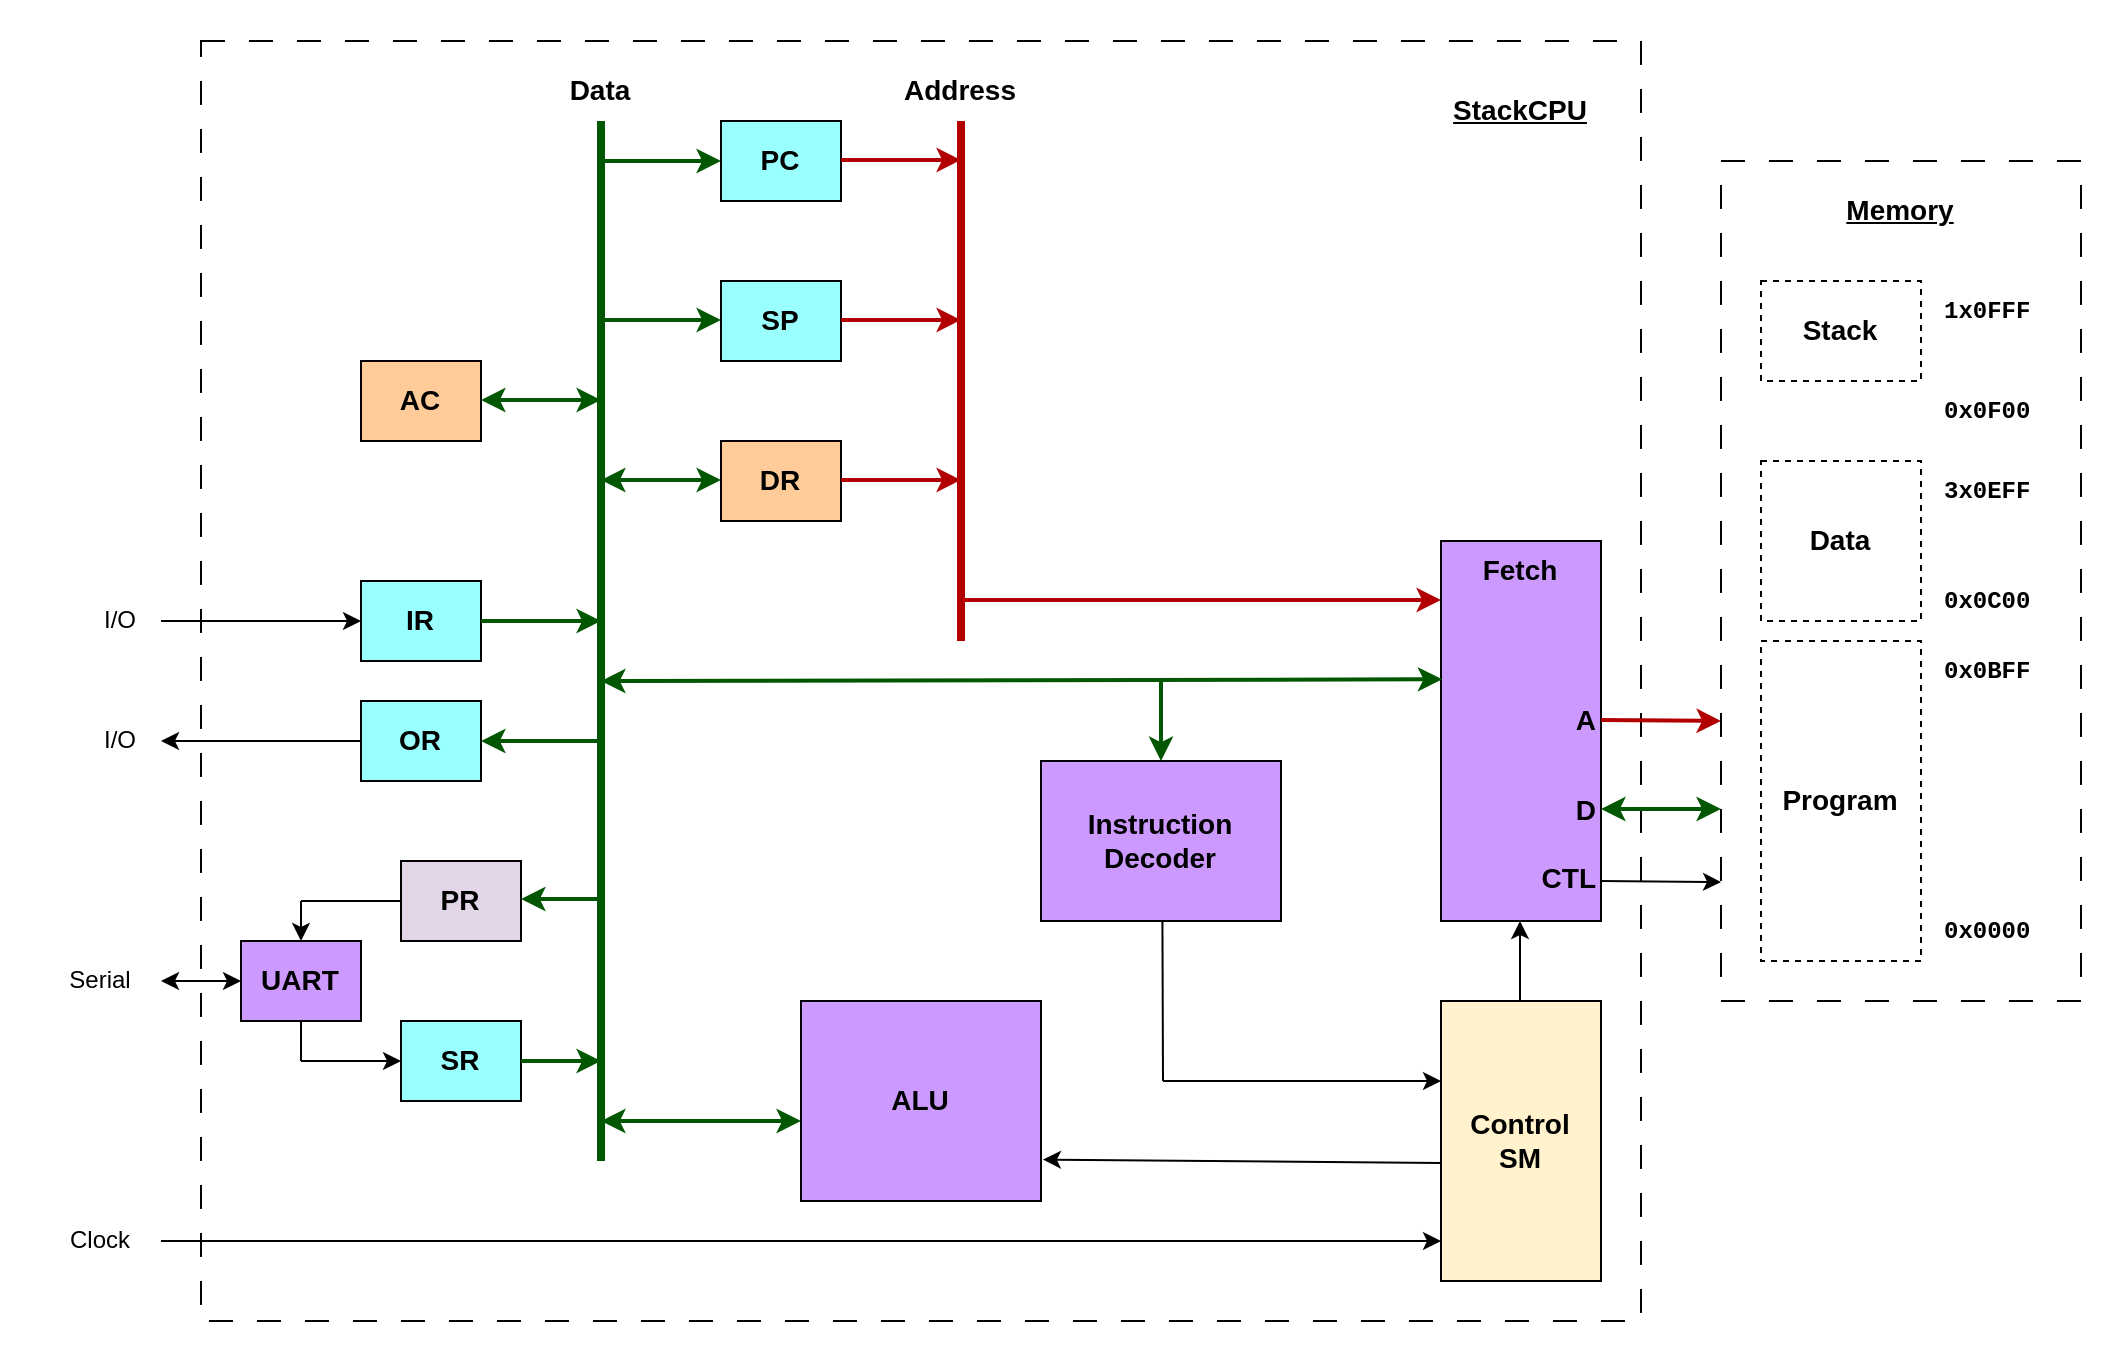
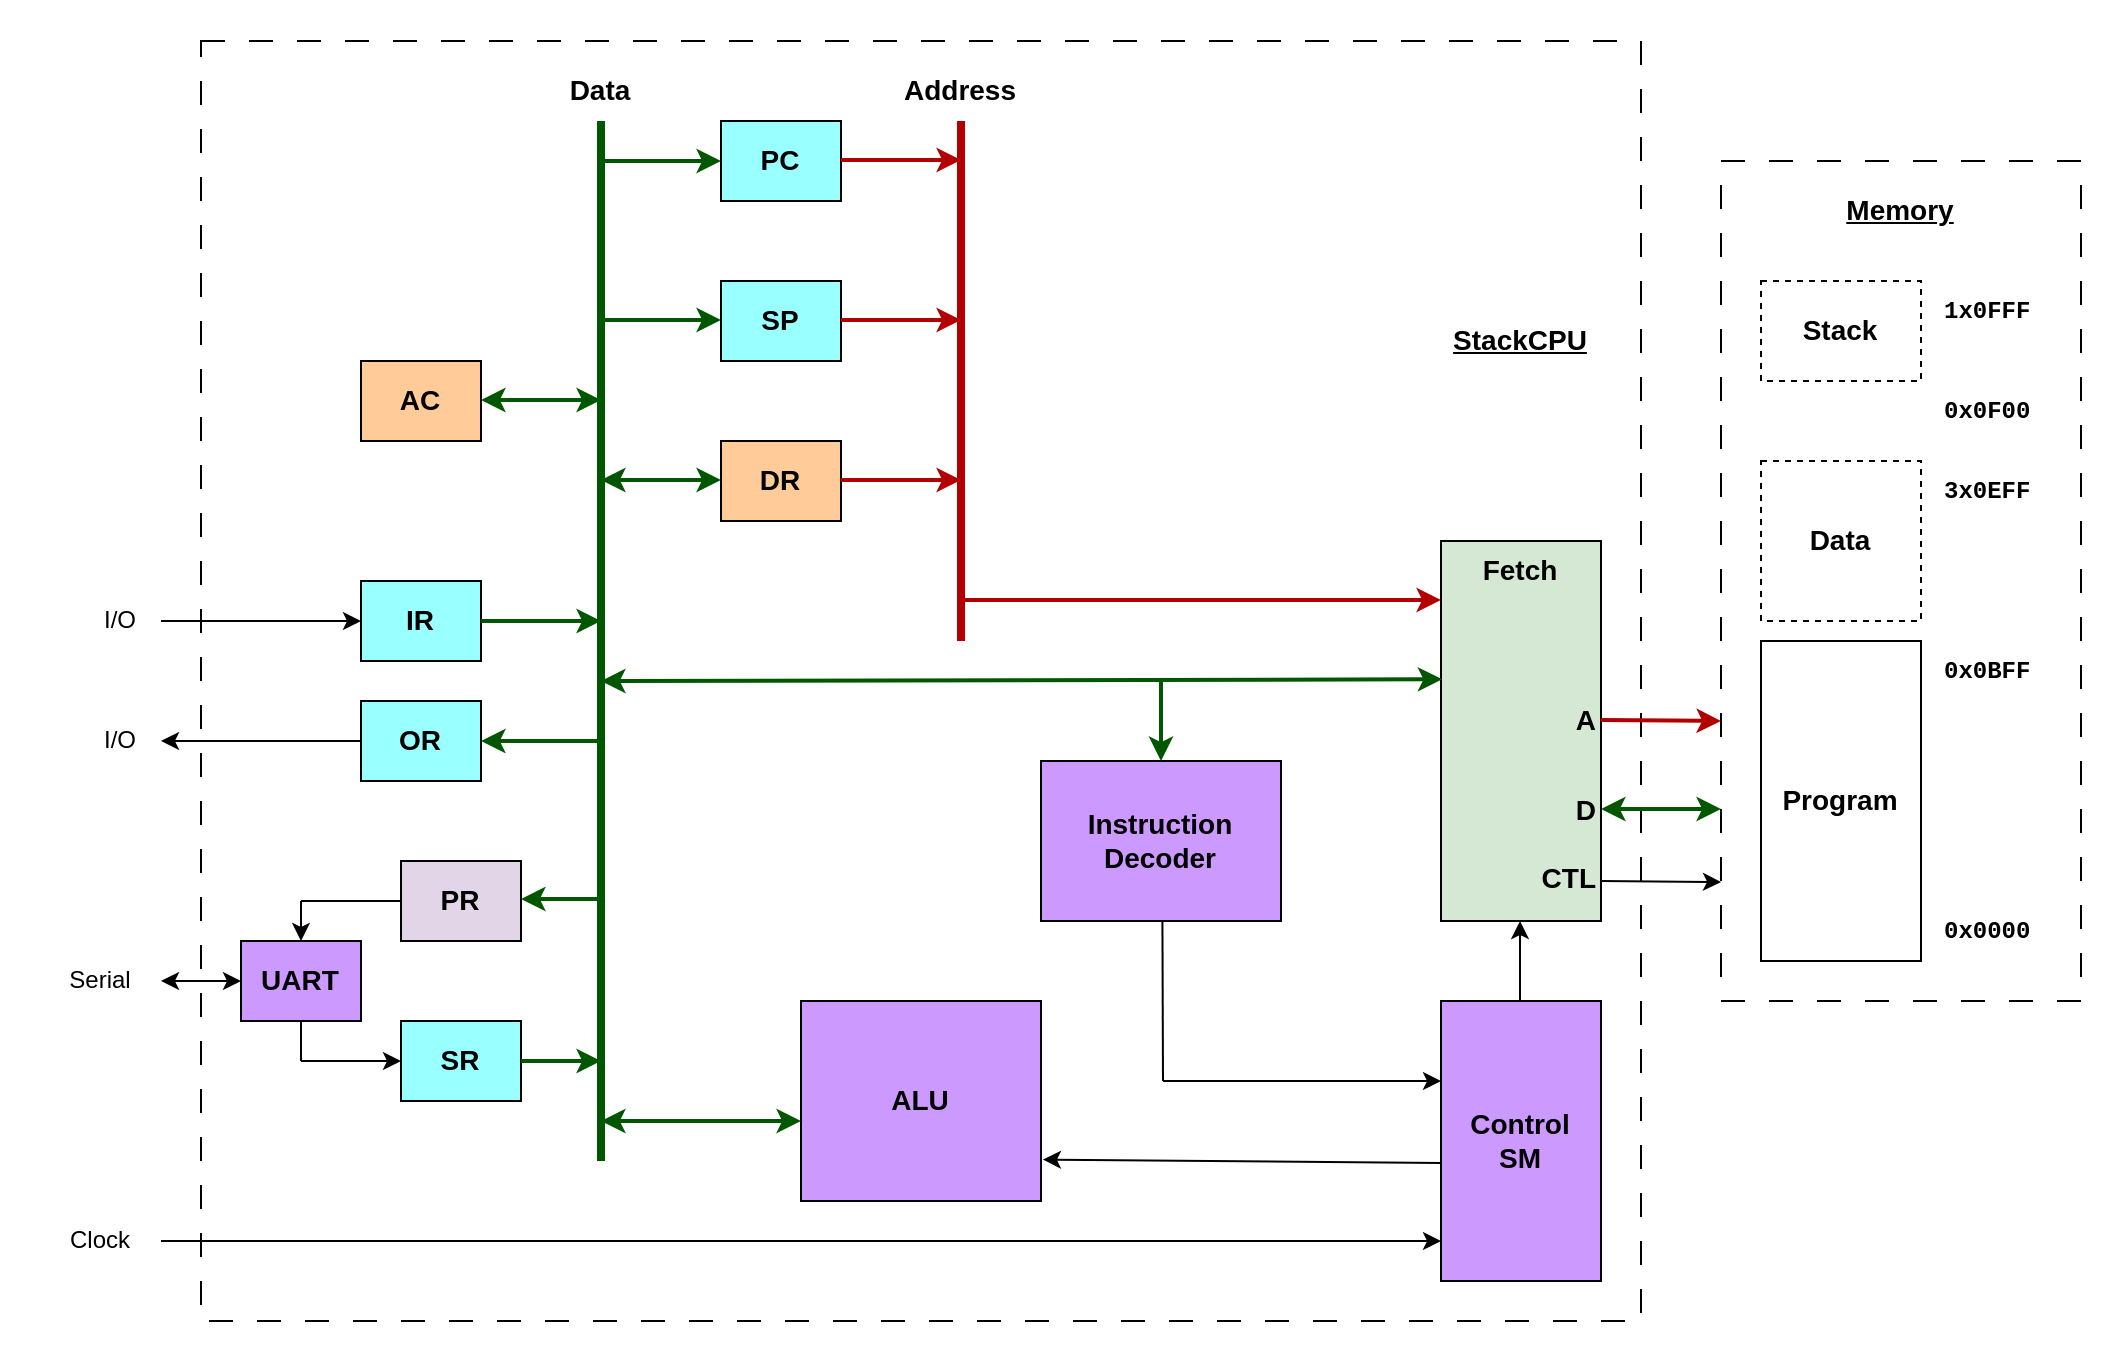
(1521, 111) -> (1521, 341)
(2001, 601) -> none
(1521, 731) -> (1521, 731)
(1841, 801) -> (1841, 801)
(1521, 1141) -> (1521, 1141)
